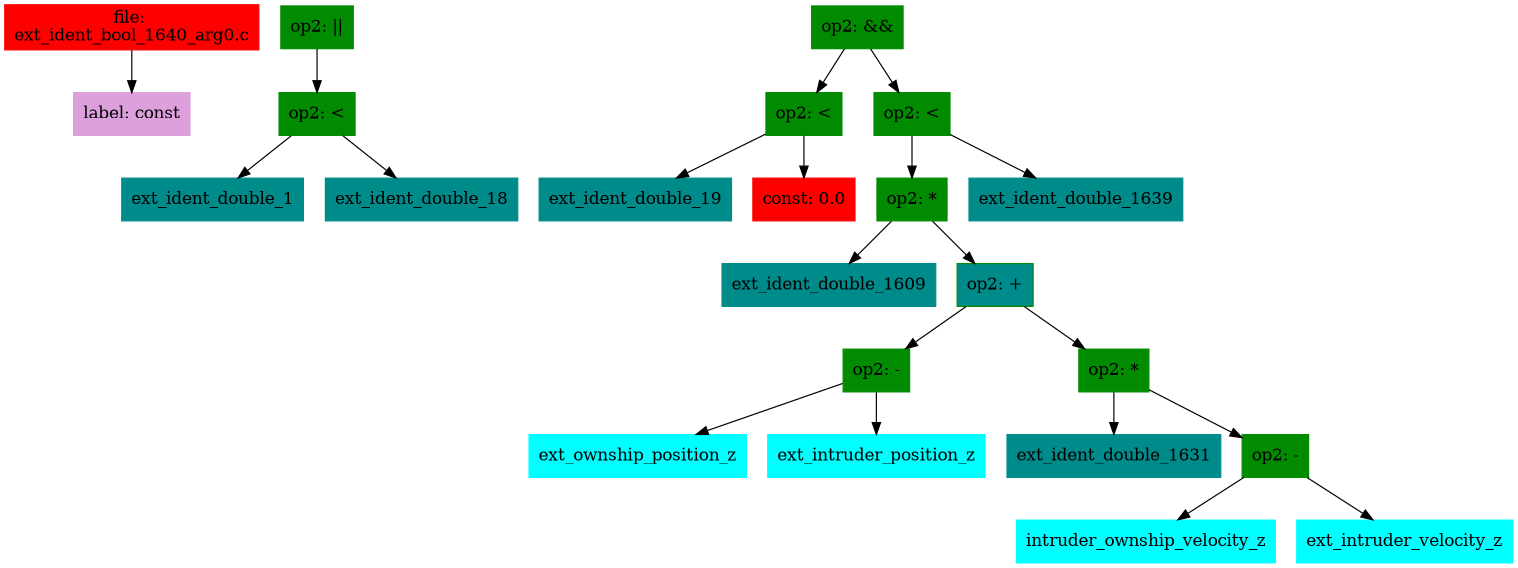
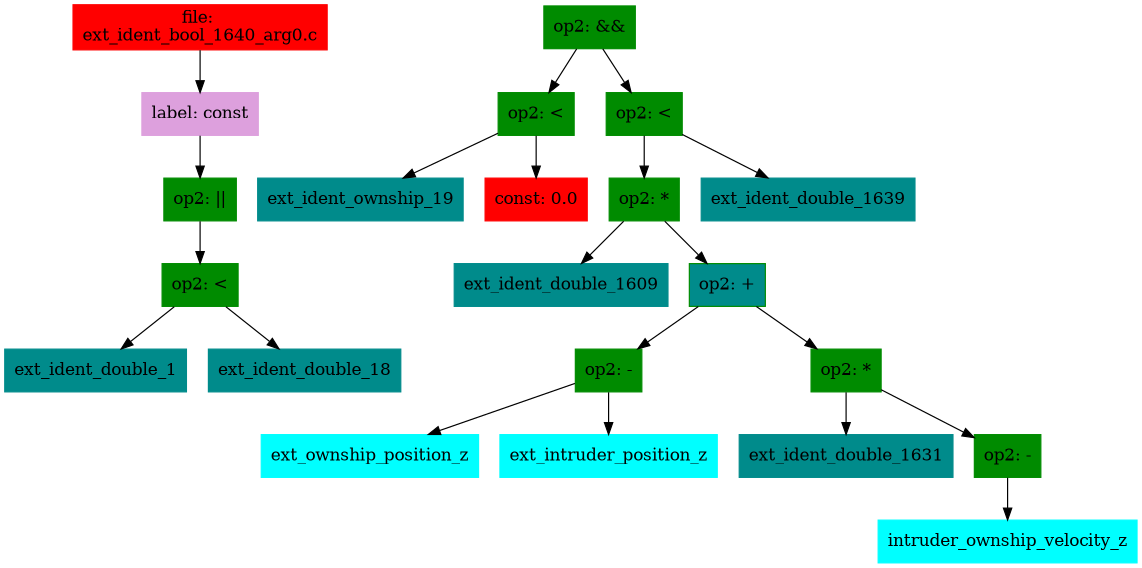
none -> (200, 151)
(635, 200) -> (360, 200)
(1405, 542) -> none
